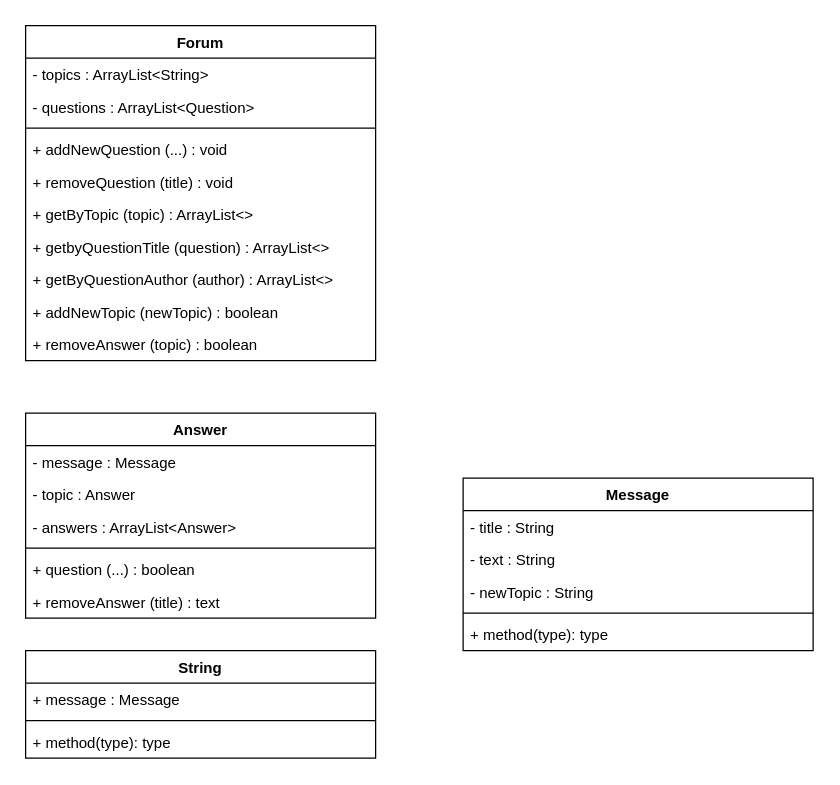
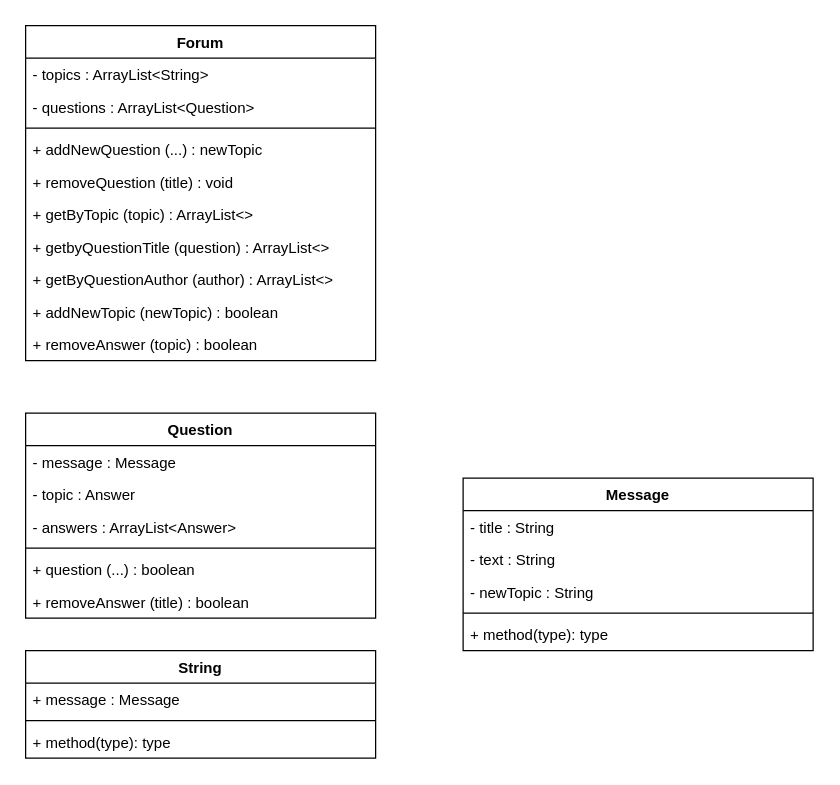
(135, 150) -> (152, 150)
(200, 430) -> (200, 430)
(141, 603) -> (151, 603)
